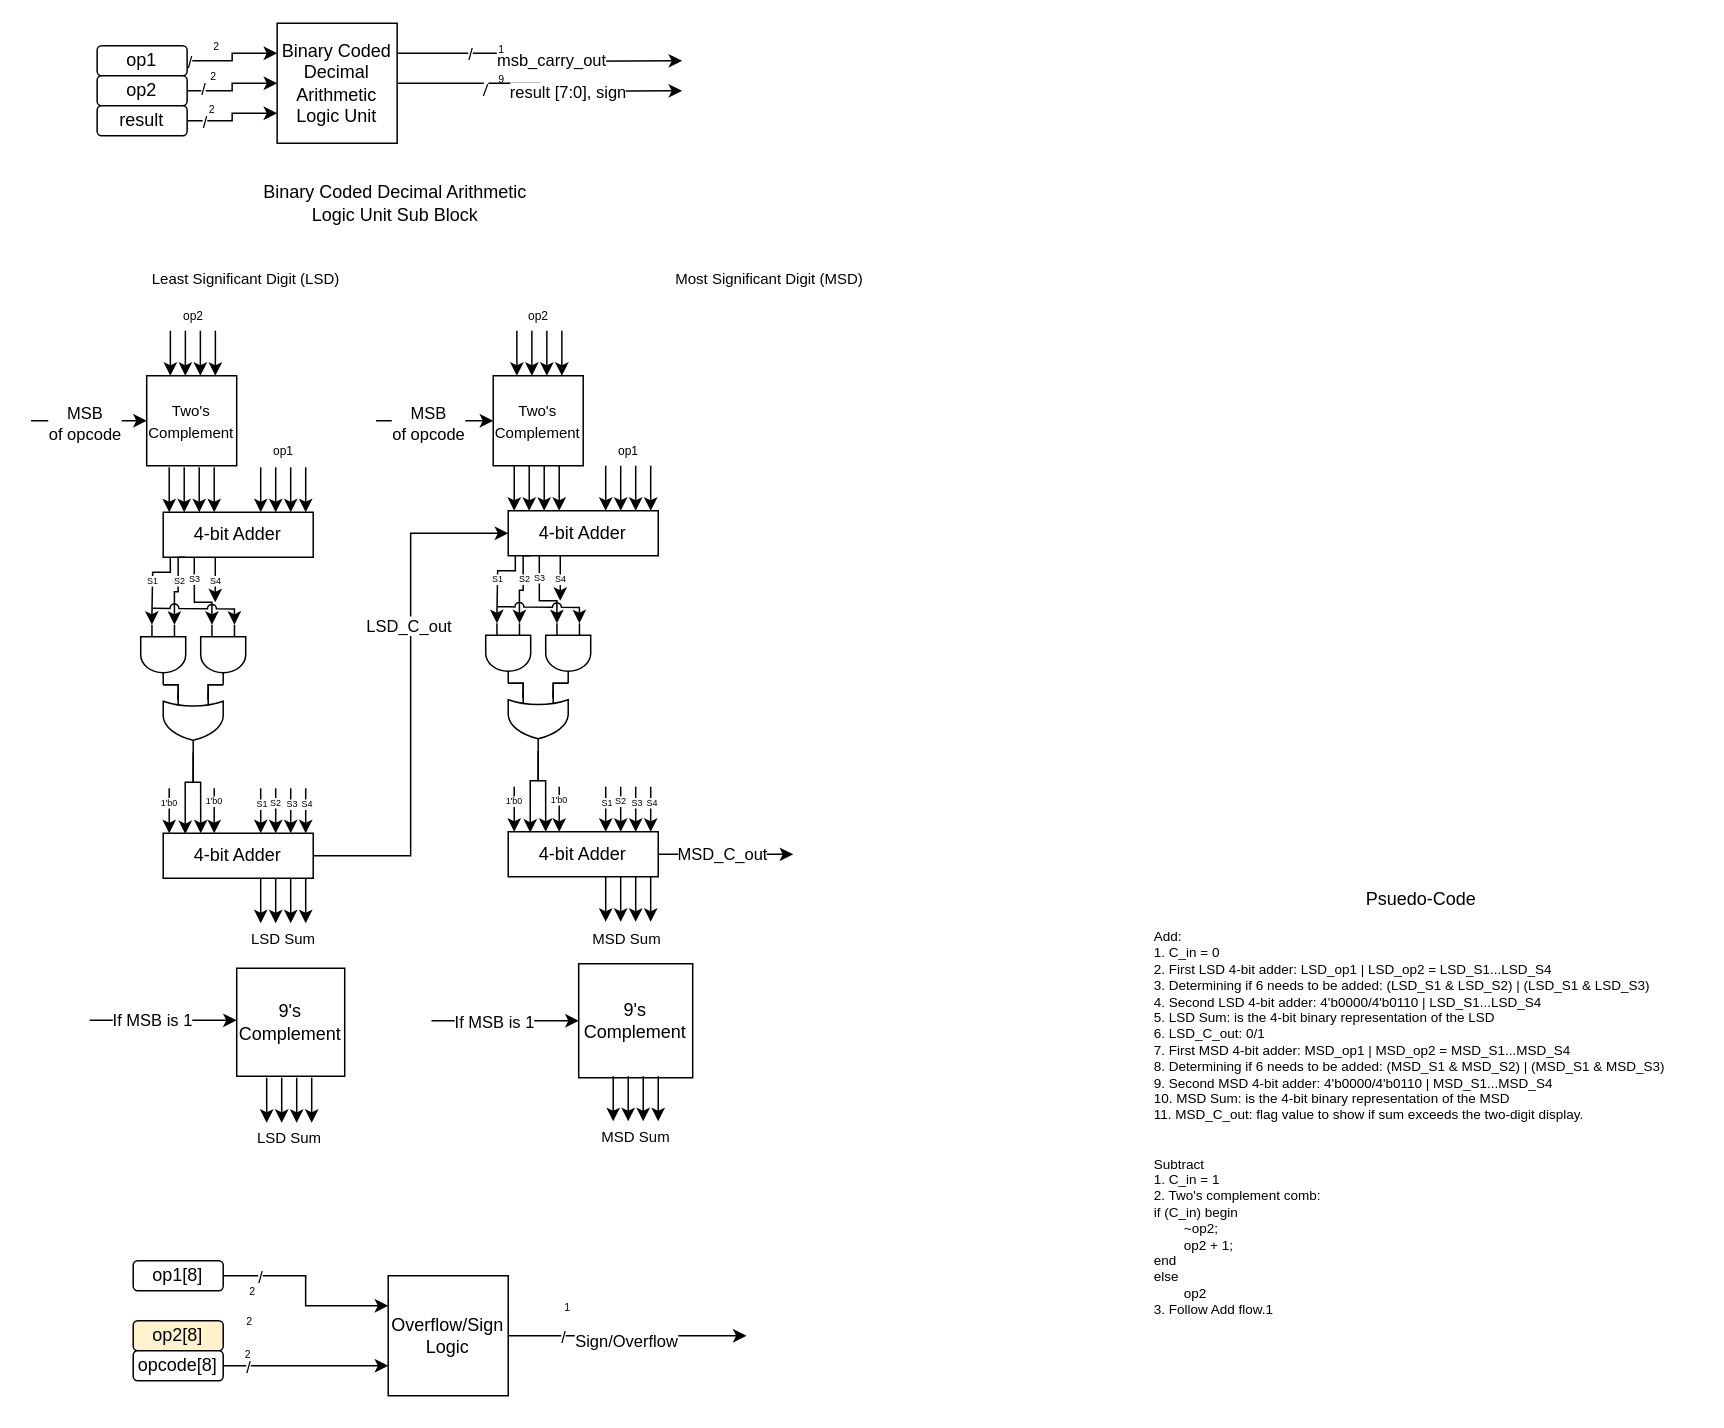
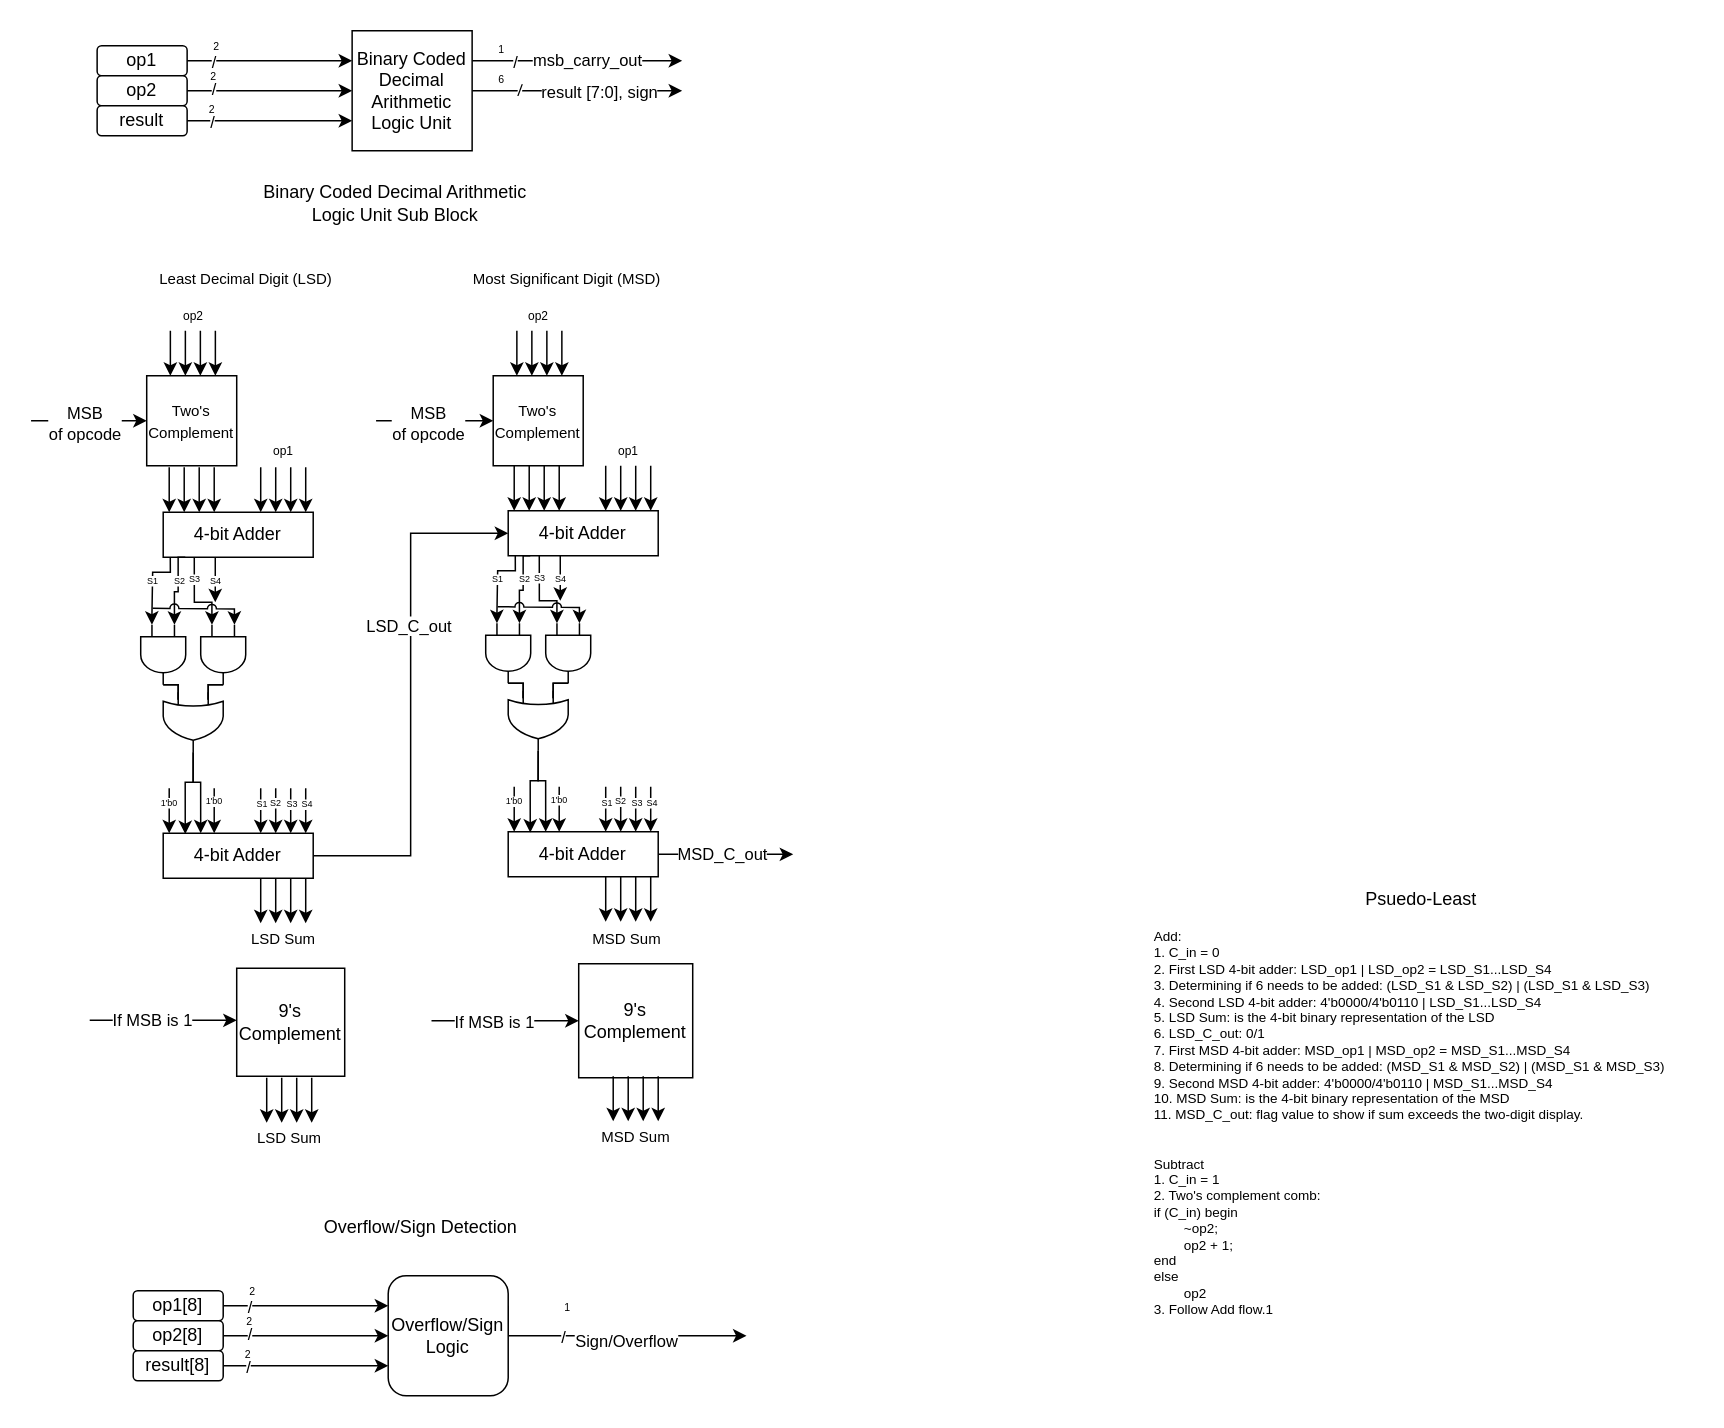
(502, 77) -> (502, 77)
(337, 83) -> (412, 91)
(246, 278) -> (246, 278)
(769, 278) -> (566, 278)
(1421, 899) -> (1421, 899)
none -> (421, 1228)
(178, 1276) -> (178, 1306)
(178, 1336) -> (178, 1336)
none -> (300, 1336)
(448, 1336) -> (448, 1336)
(178, 1366) -> (178, 1366)
